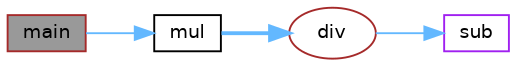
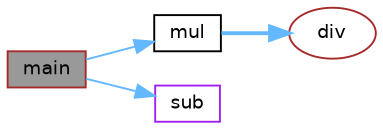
(400, 33) -> (111, 85)
